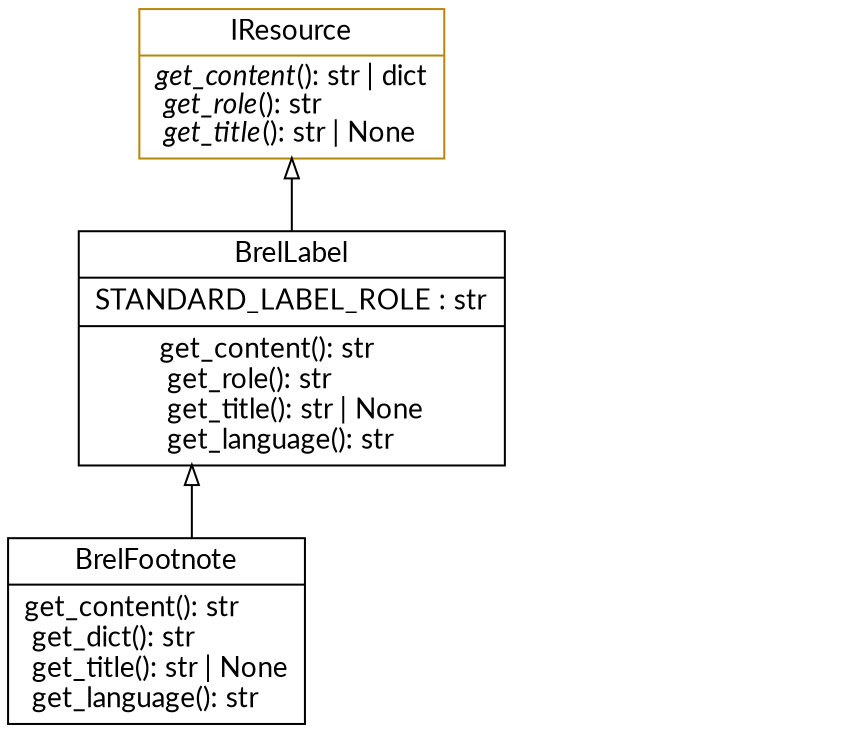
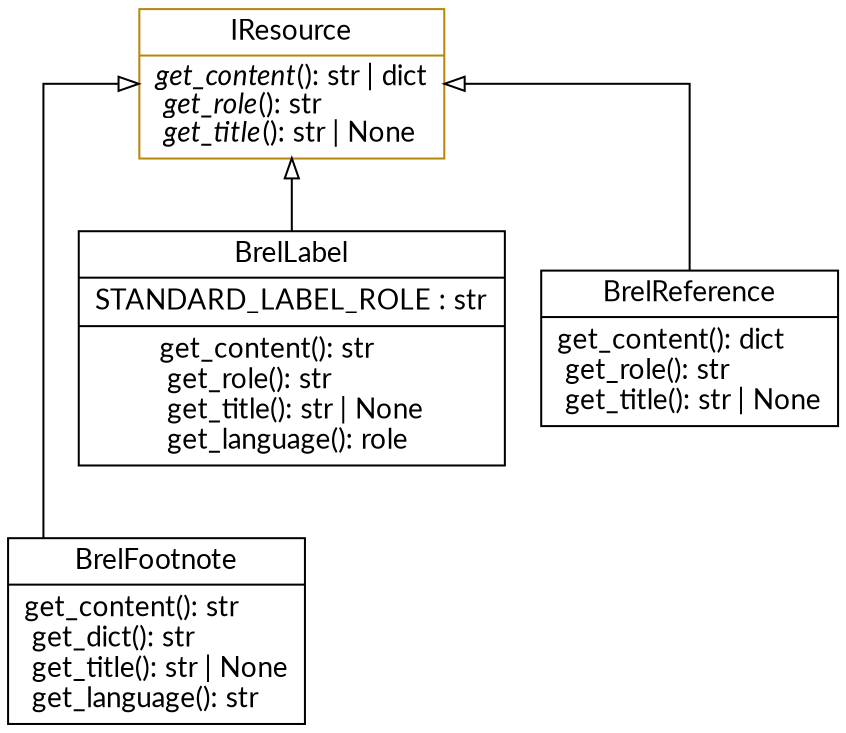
none -> (690, 348)
(278, 440) -> (285, 440)
(192, 512) -> (43, 274)
